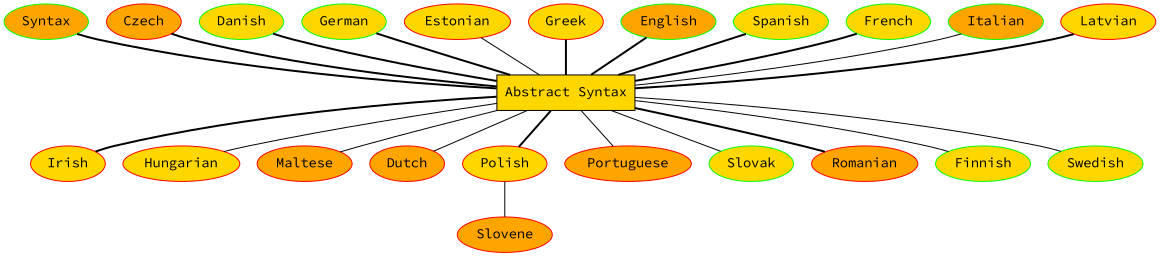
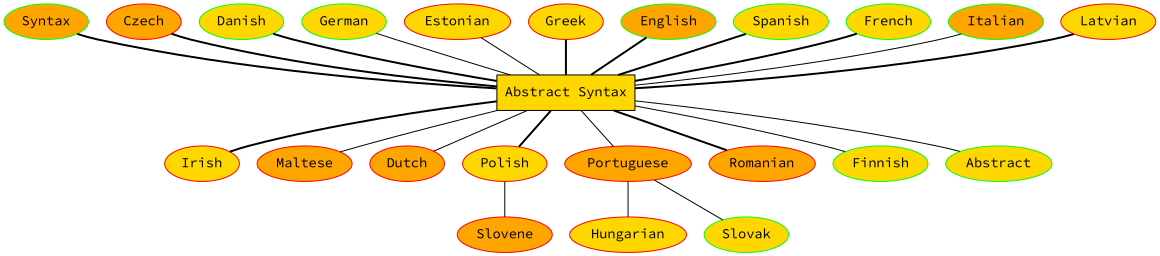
(443, 54) -> (443, 54)
(360, 125) -> (628, 199)
(666, 131) -> (688, 200)
(1095, 164) -> (999, 164)
